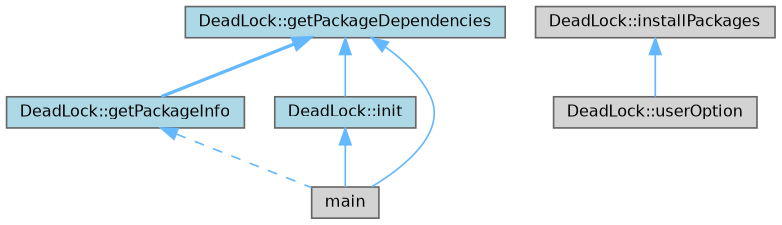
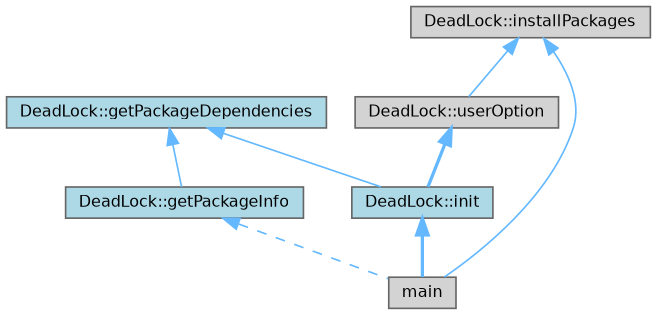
(228, 70) -> (177, 166)
(433, 121) -> (546, 180)
none -> (436, 165)
(345, 166) -> (422, 256)
